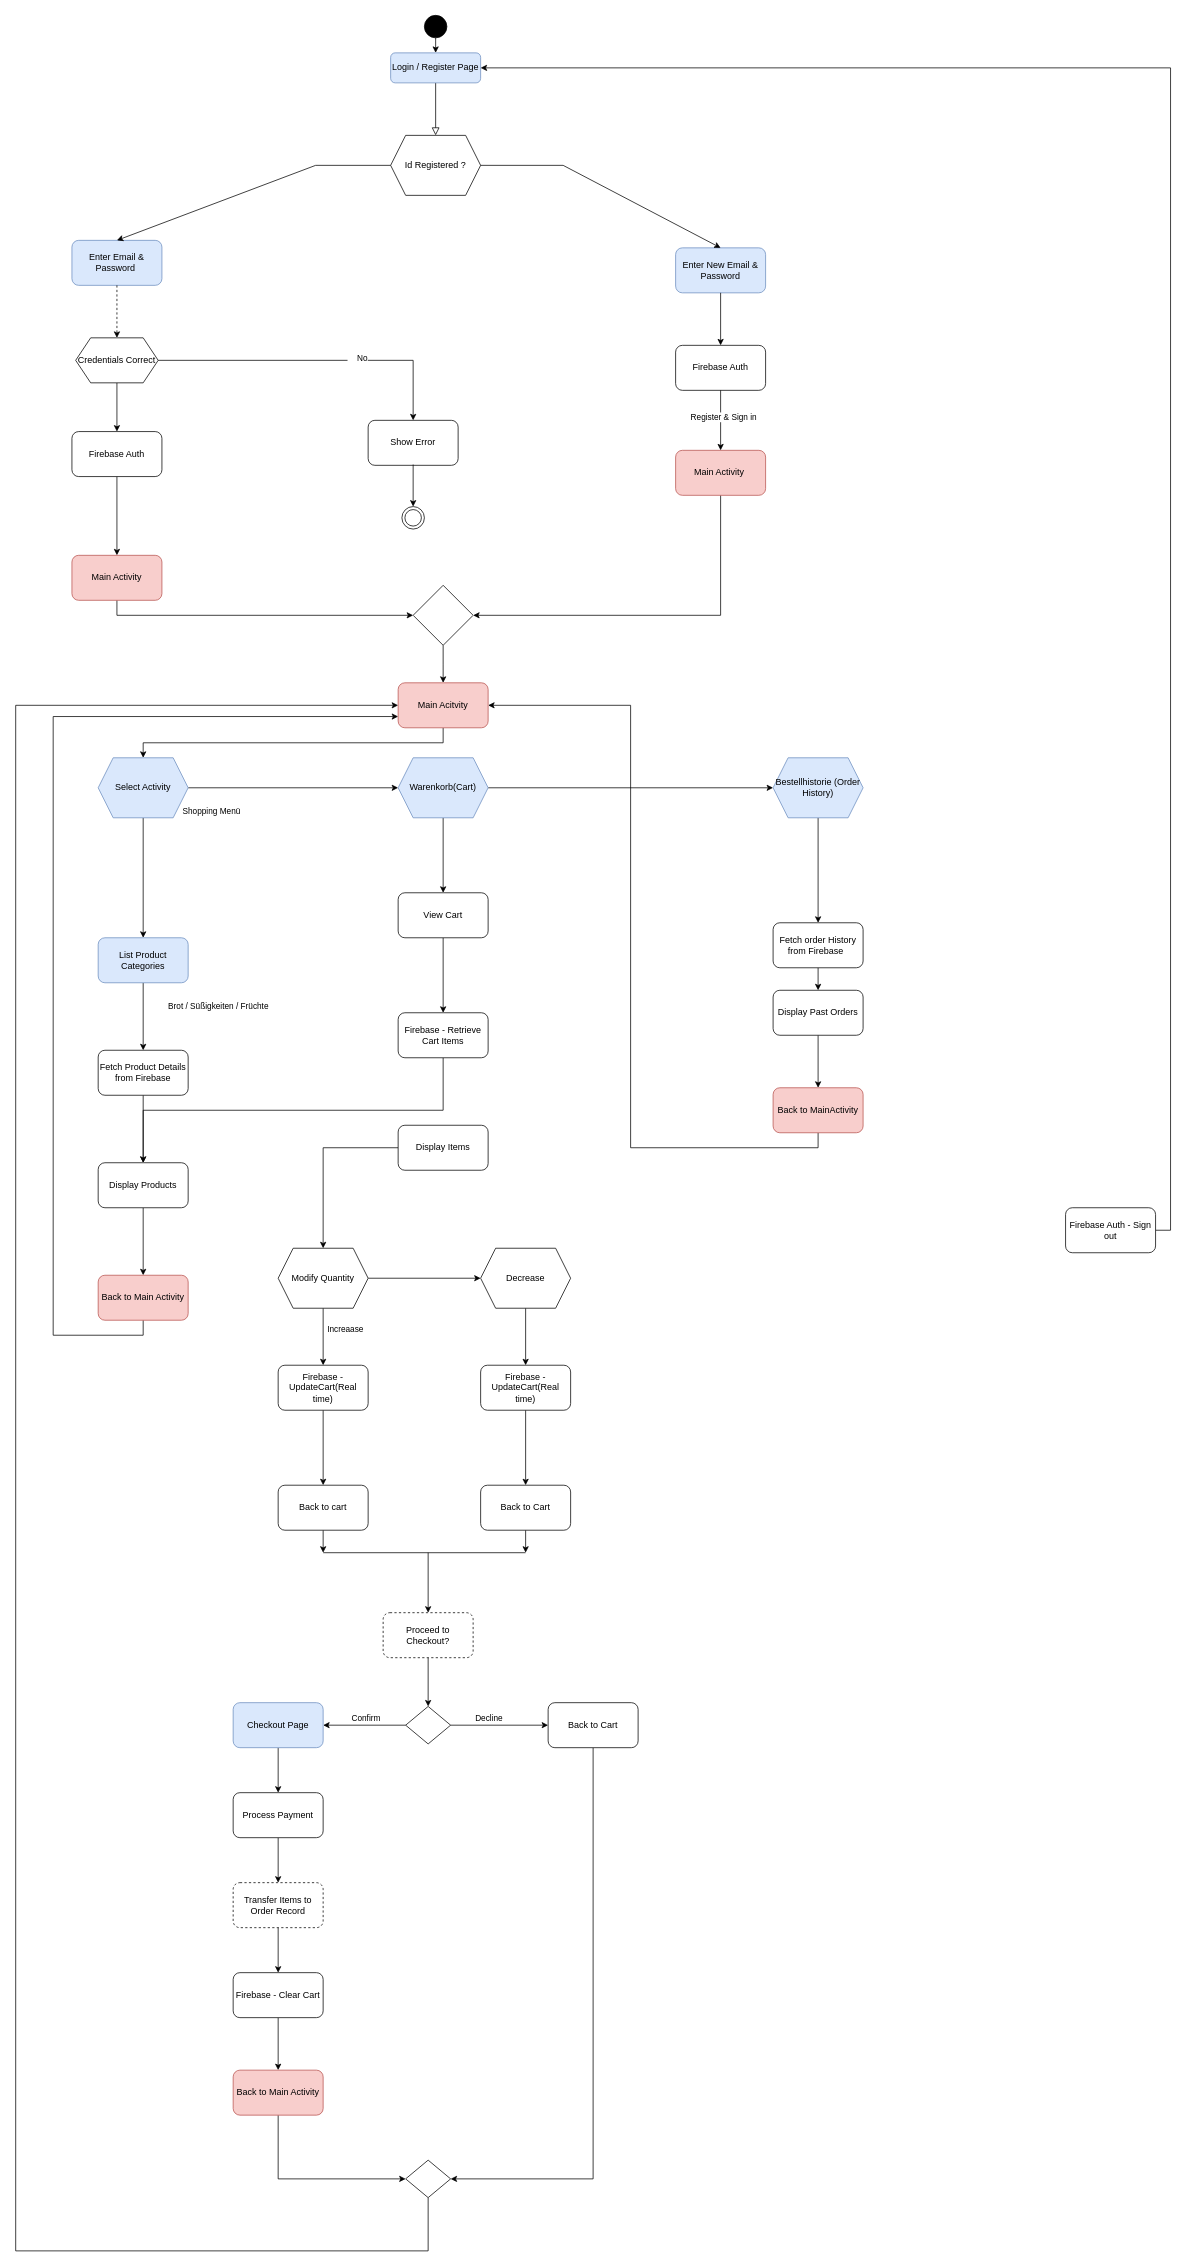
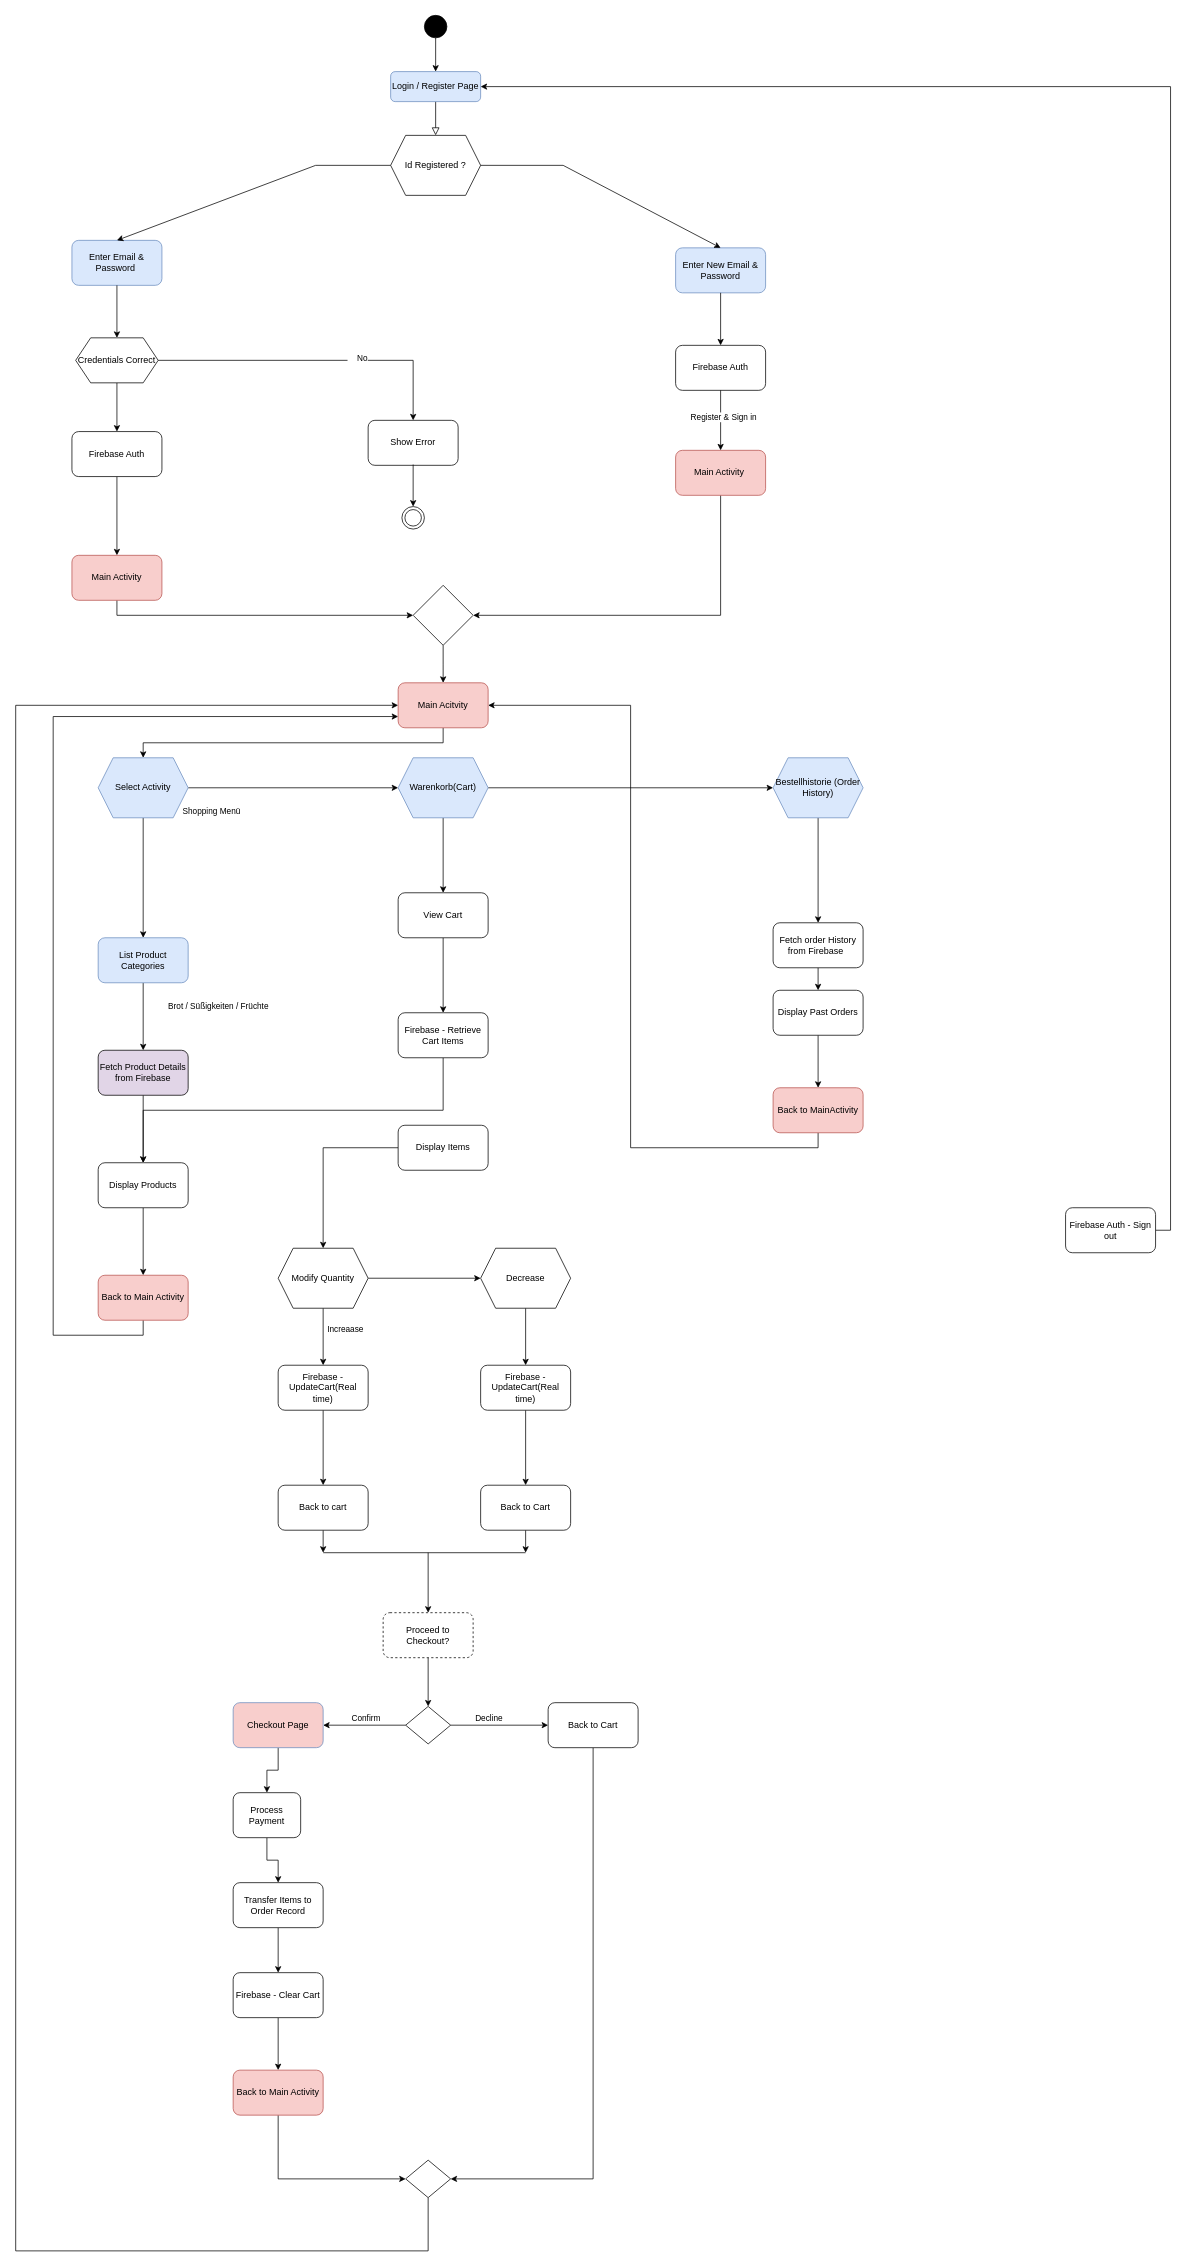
(435, 68) -> (435, 87)
(117, 309) -> (117, 309)
(143, 1073) -> (143, 1073)
(278, 1725) -> (278, 1725)
(278, 1815) -> (267, 1815)
(278, 1905) -> (278, 1905)
